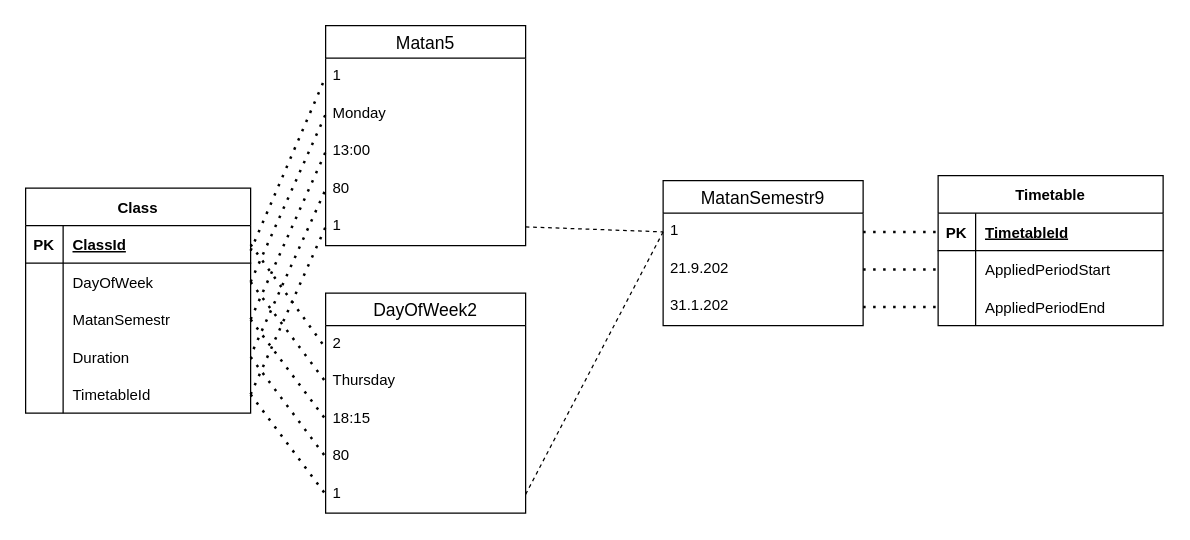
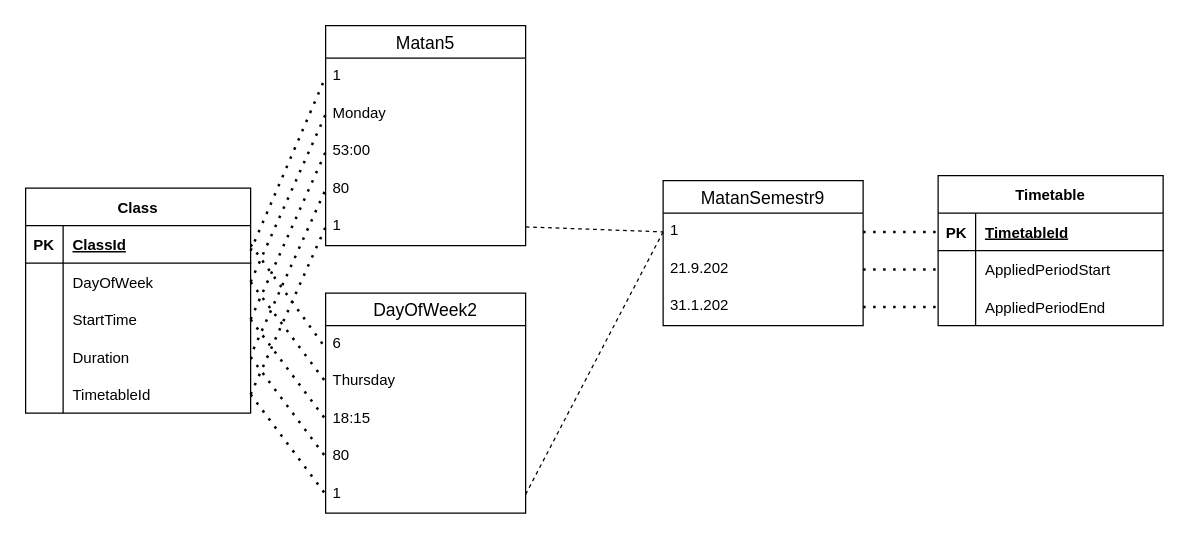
(352, 150) -> (352, 150)
(123, 320) -> (108, 320)
(337, 343) -> (337, 343)
